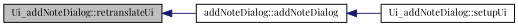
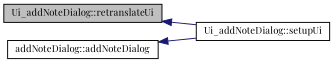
(184, 13) -> (184, 24)
